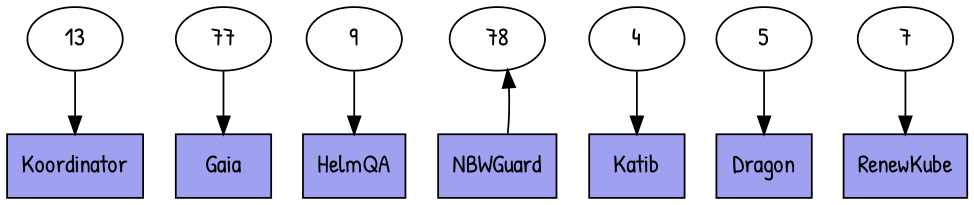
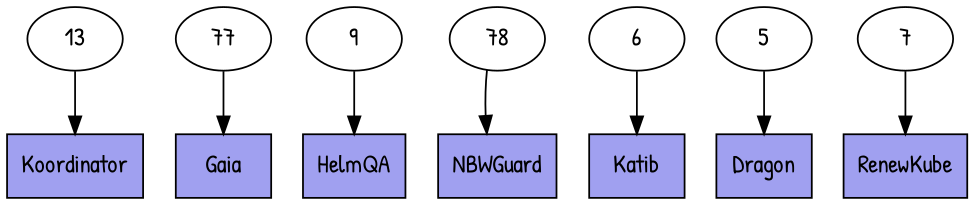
(637, 39) -> (637, 39)
(509, 111) -> (486, 93)
